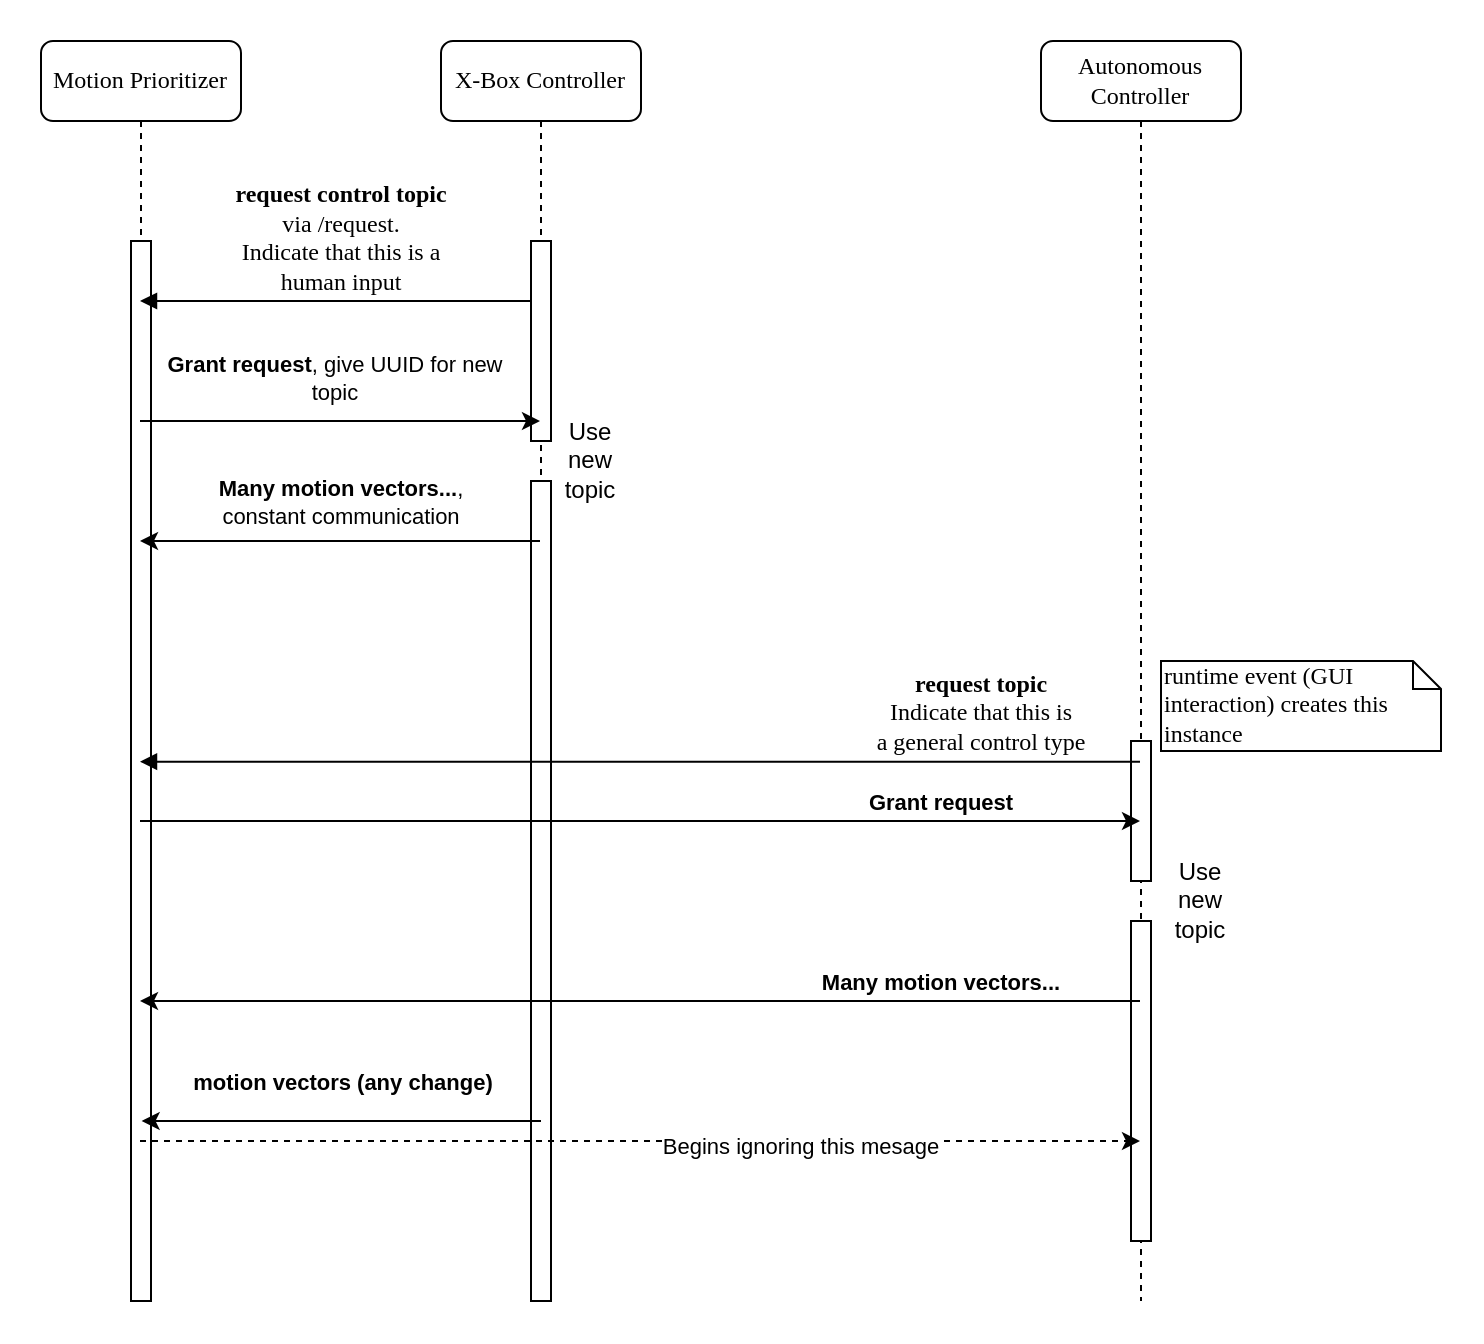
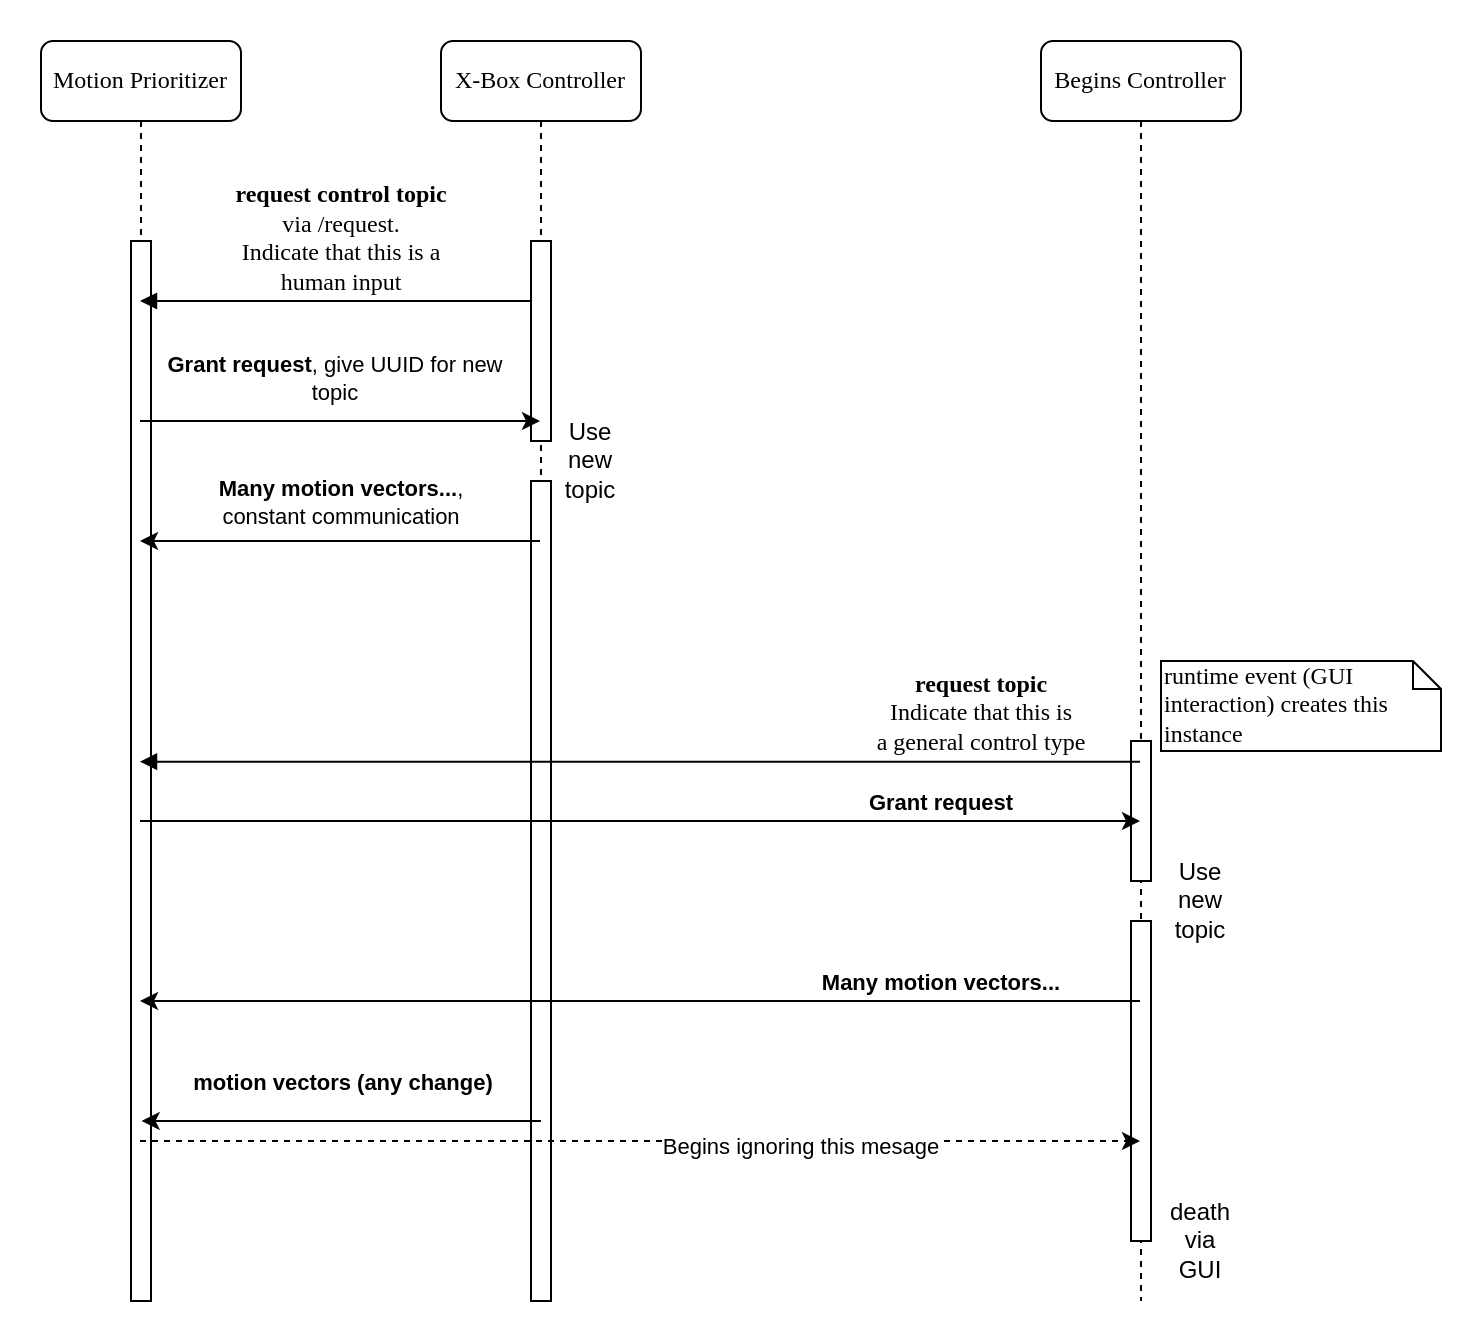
(1141, 81) -> (1141, 81)
none -> (1201, 1241)
